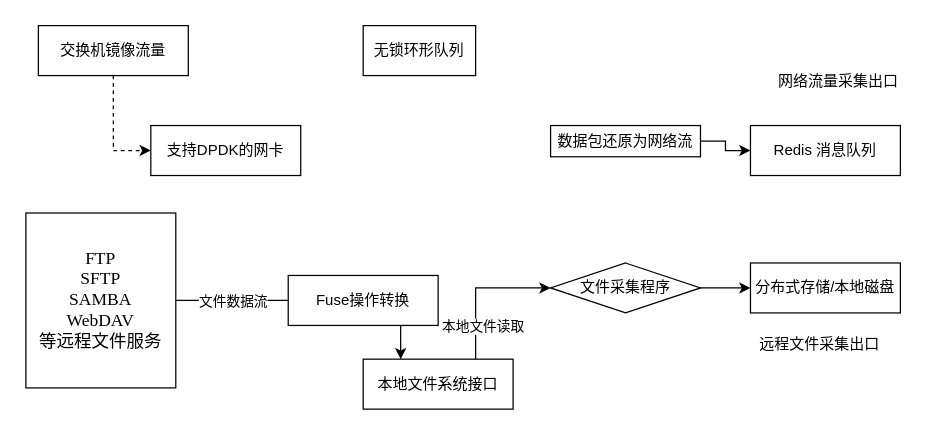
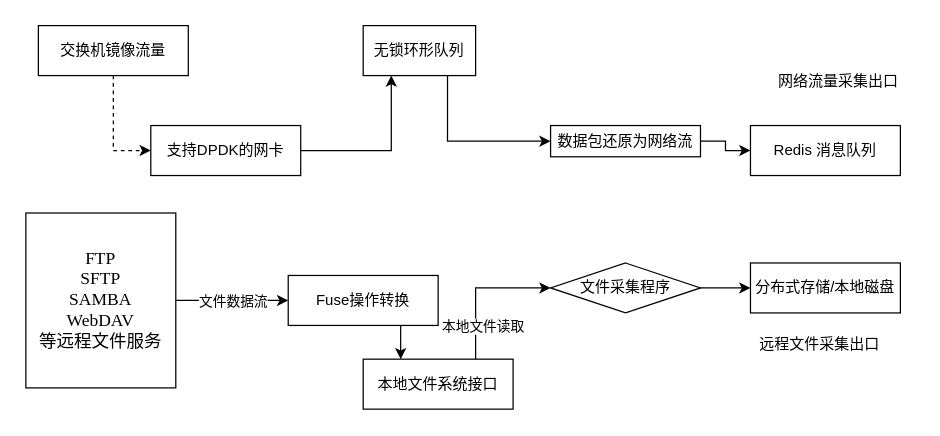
none -> (463, 141)
none -> (379, 151)
(281, 301) -> (278, 301)
